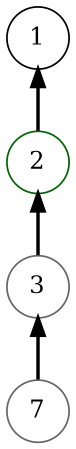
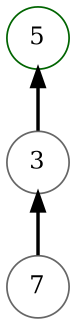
(38, 38) -> none
(38, 162) -> (38, 38)
